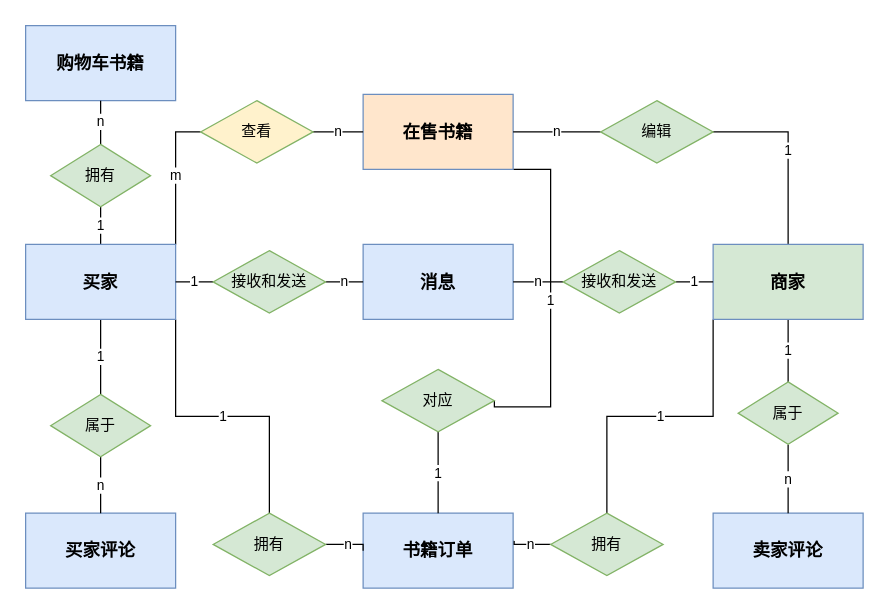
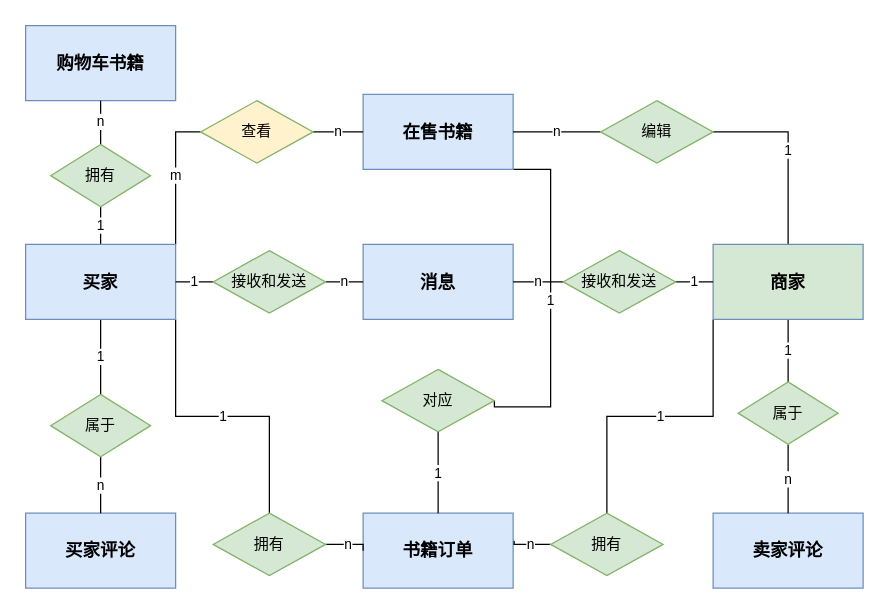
(438, 132) -> (438, 132)
